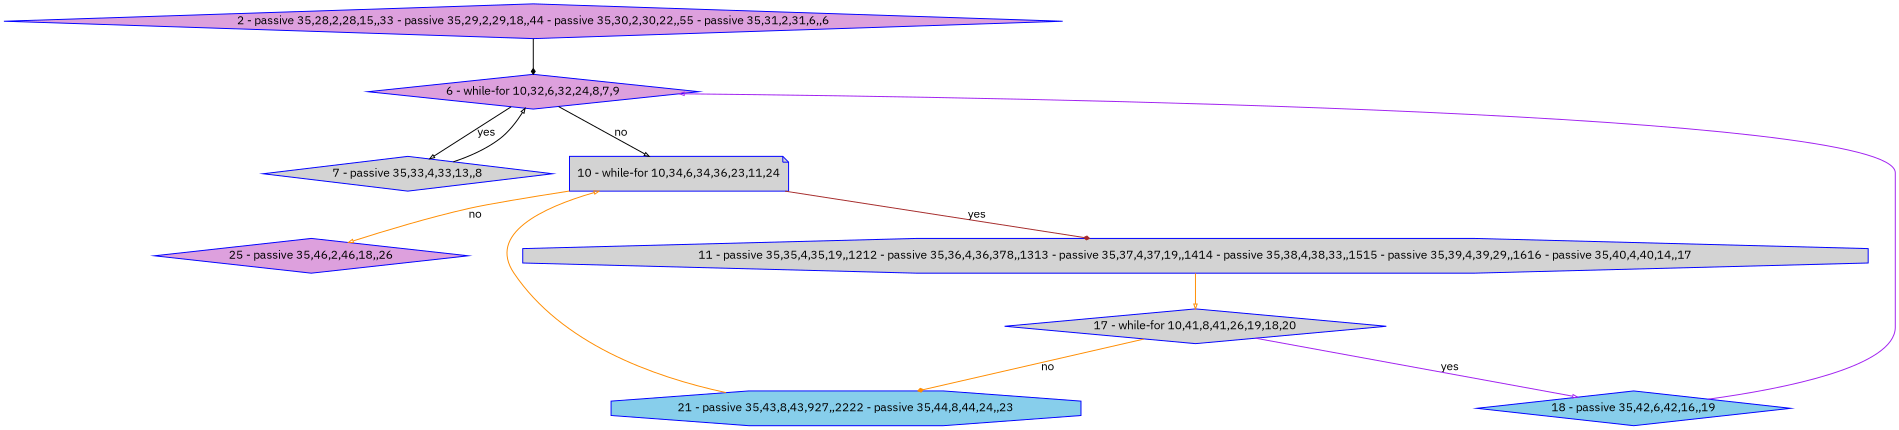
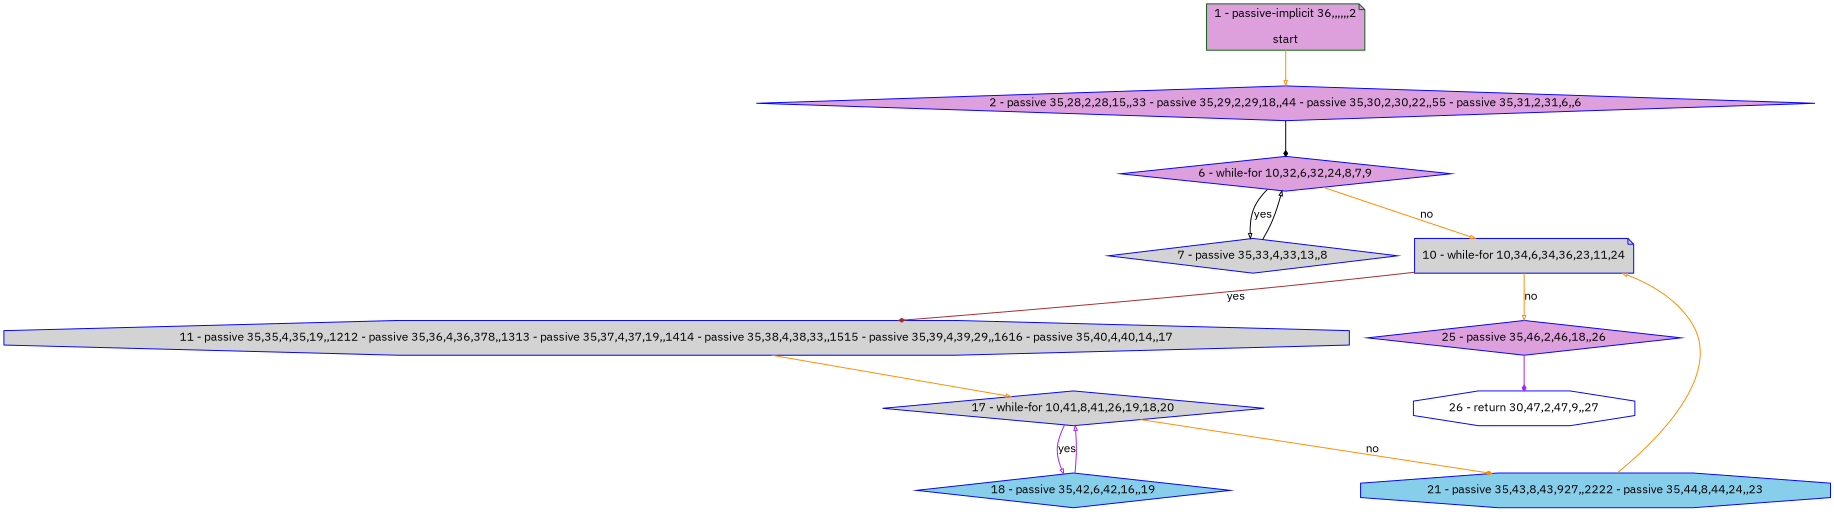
none -> (1286, 27)
(1475, 115) -> (1076, 452)
(602, 130) -> (1397, 212)
none -> (1524, 408)
